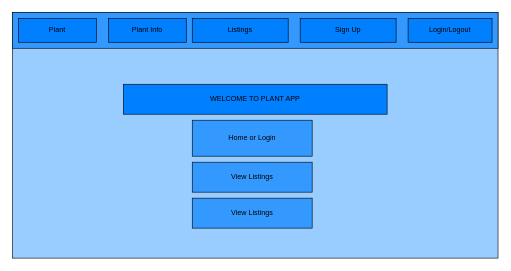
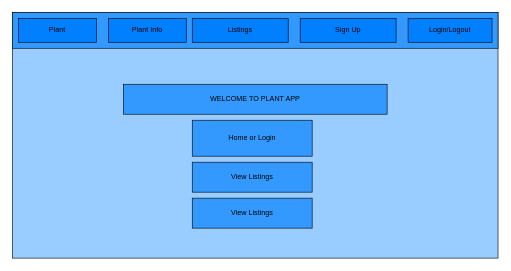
(255, 99) -> (255, 99)
